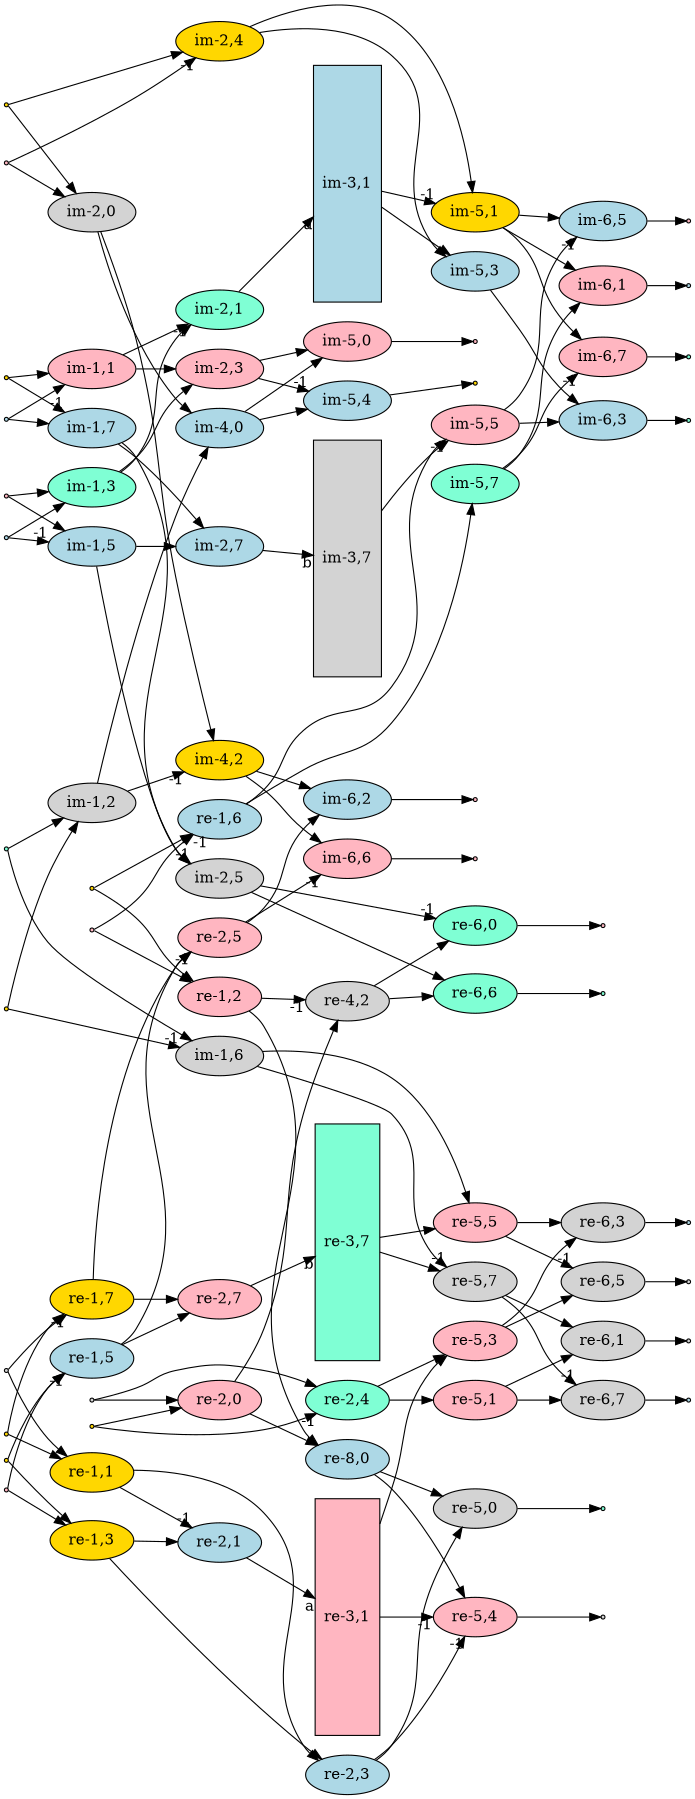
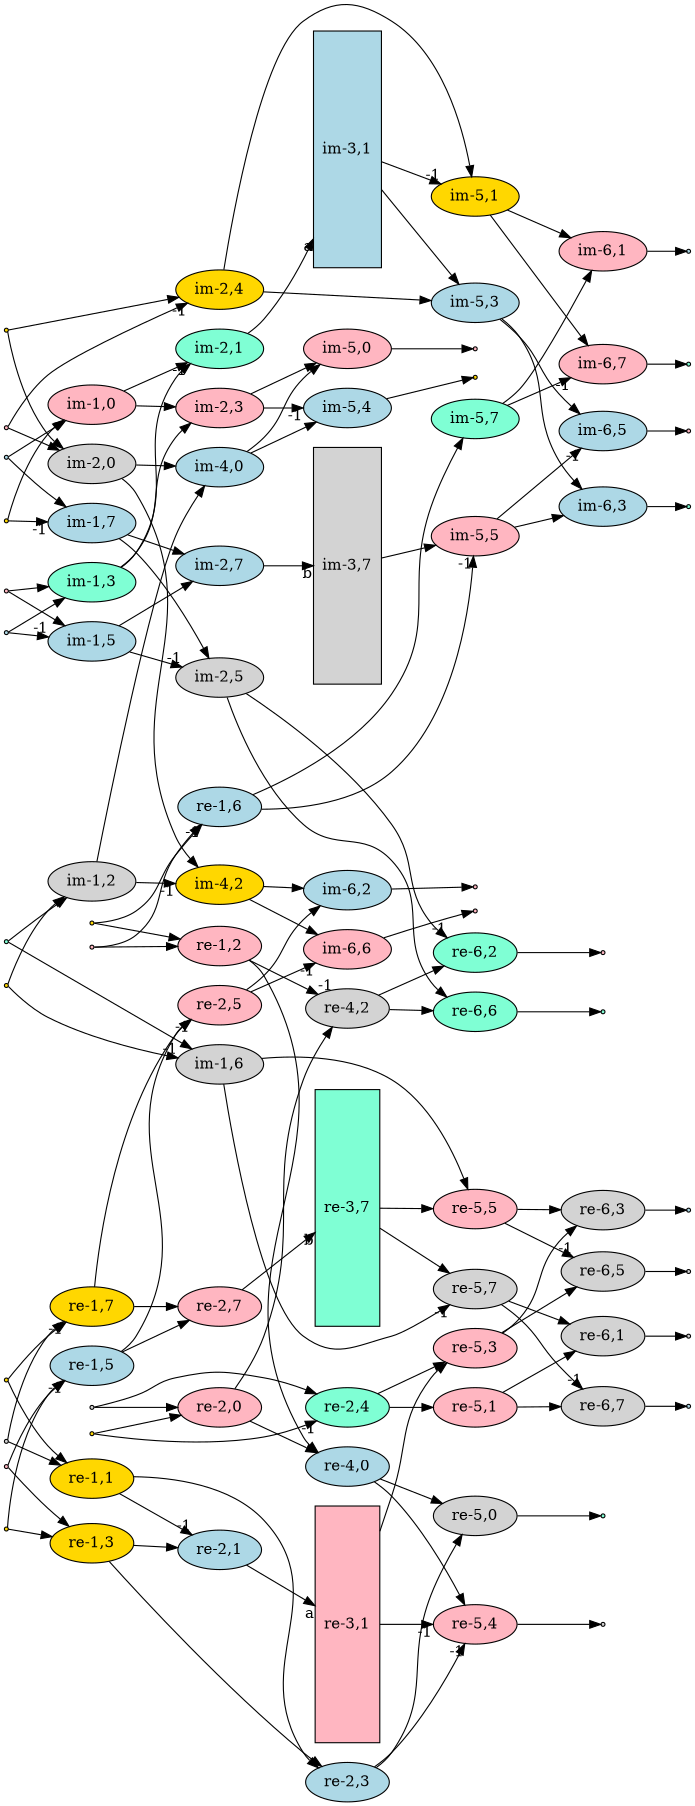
(534, 216) -> (543, 371)
(92, 369) -> (92, 405)
(475, 926) -> (475, 953)
(347, 1459) -> (347, 1467)
